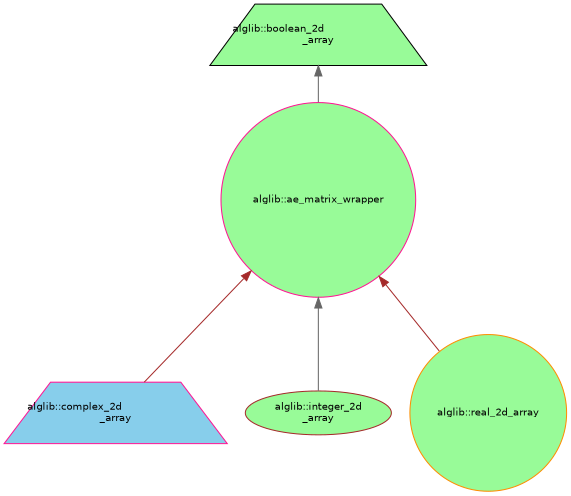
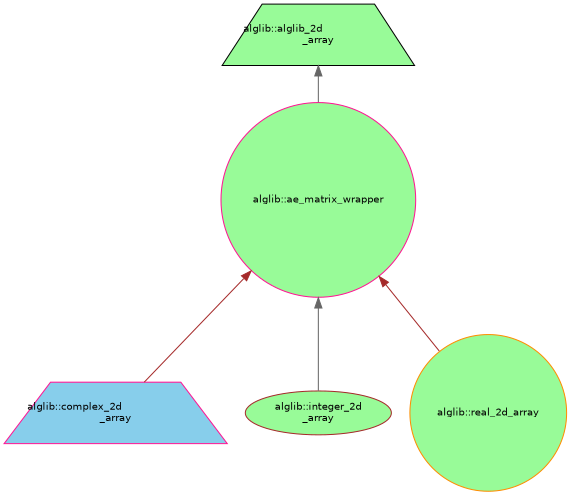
(318, 35) -> (318, 35)
